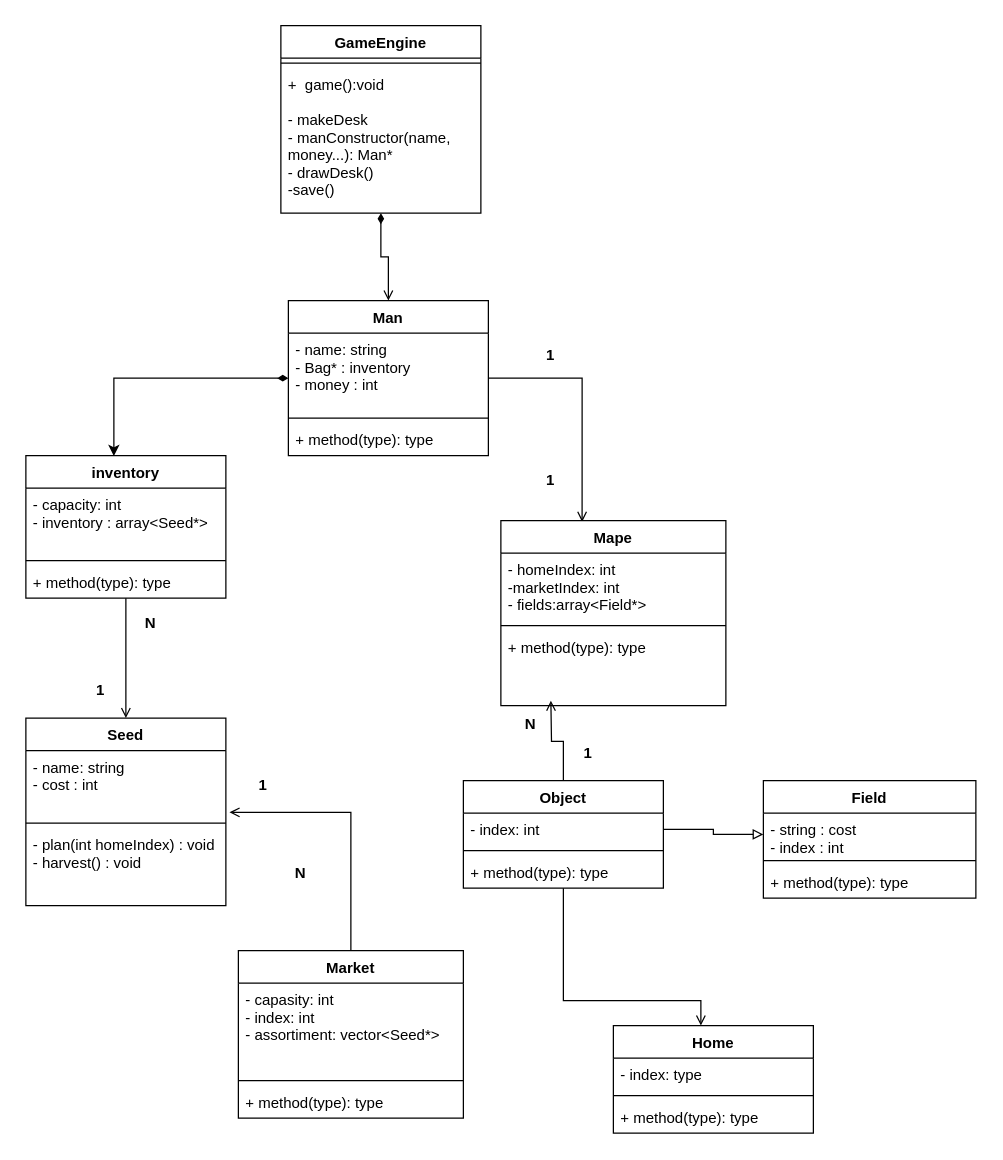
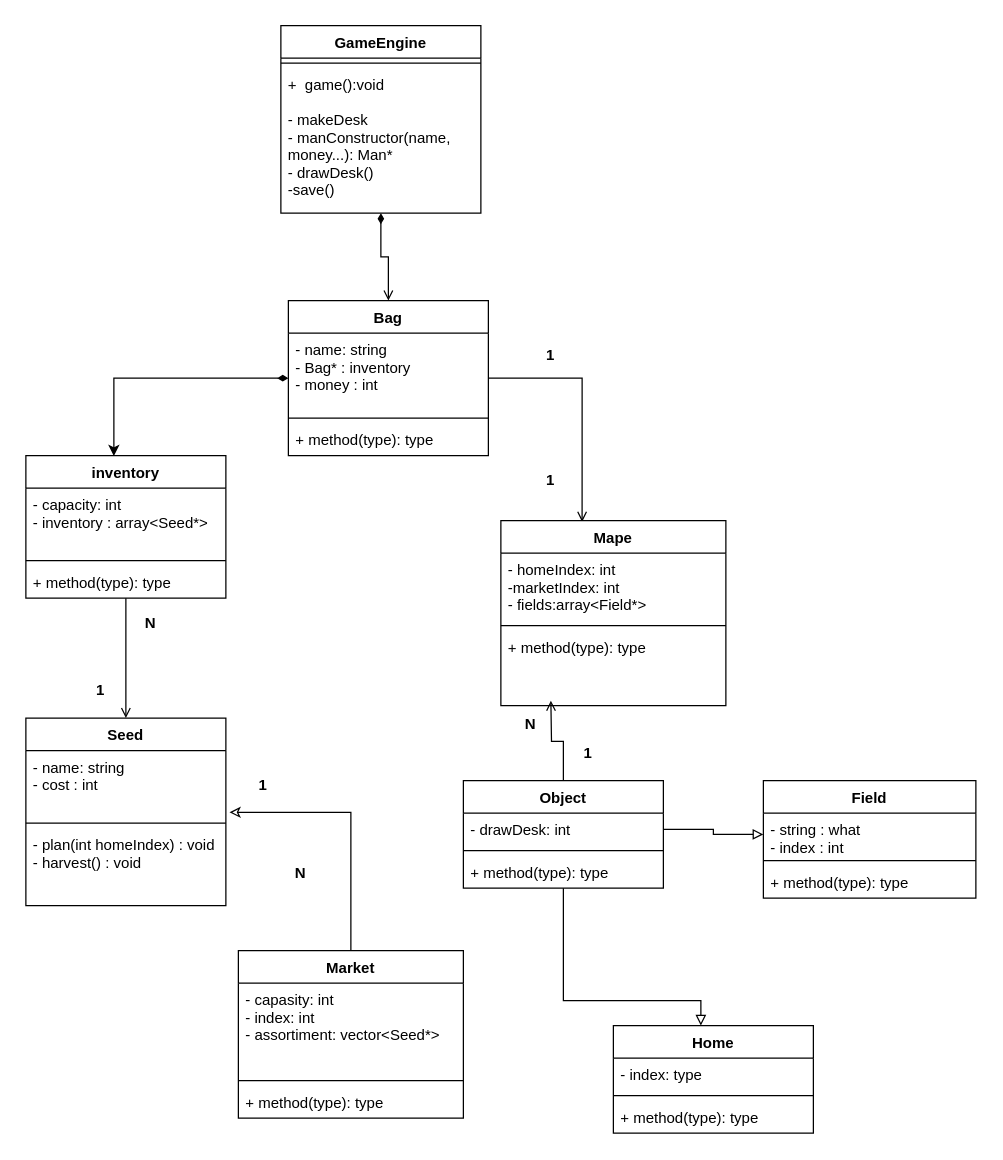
(388, 318) -> (388, 318)
(236, 812) -> (239, 812)
(511, 830) -> (525, 830)
(823, 830) -> (823, 830)
(701, 1018) -> (701, 1014)
